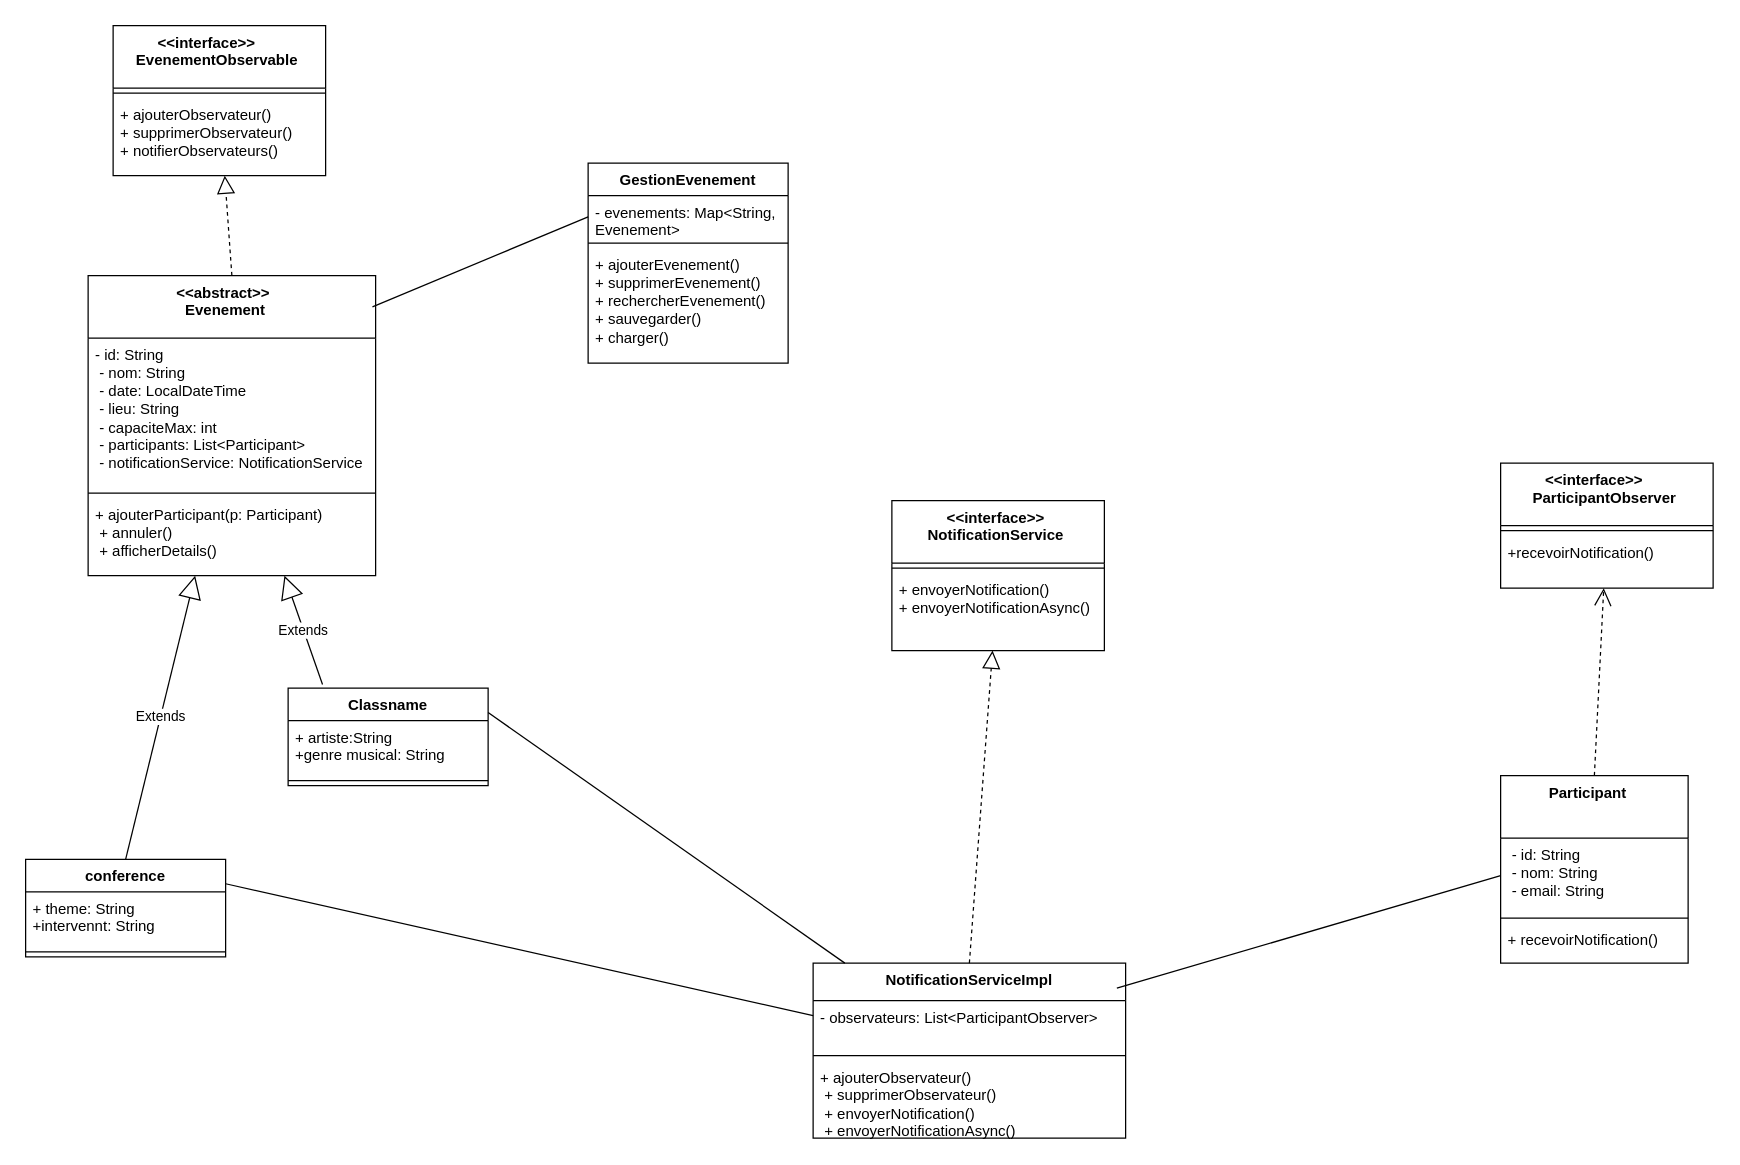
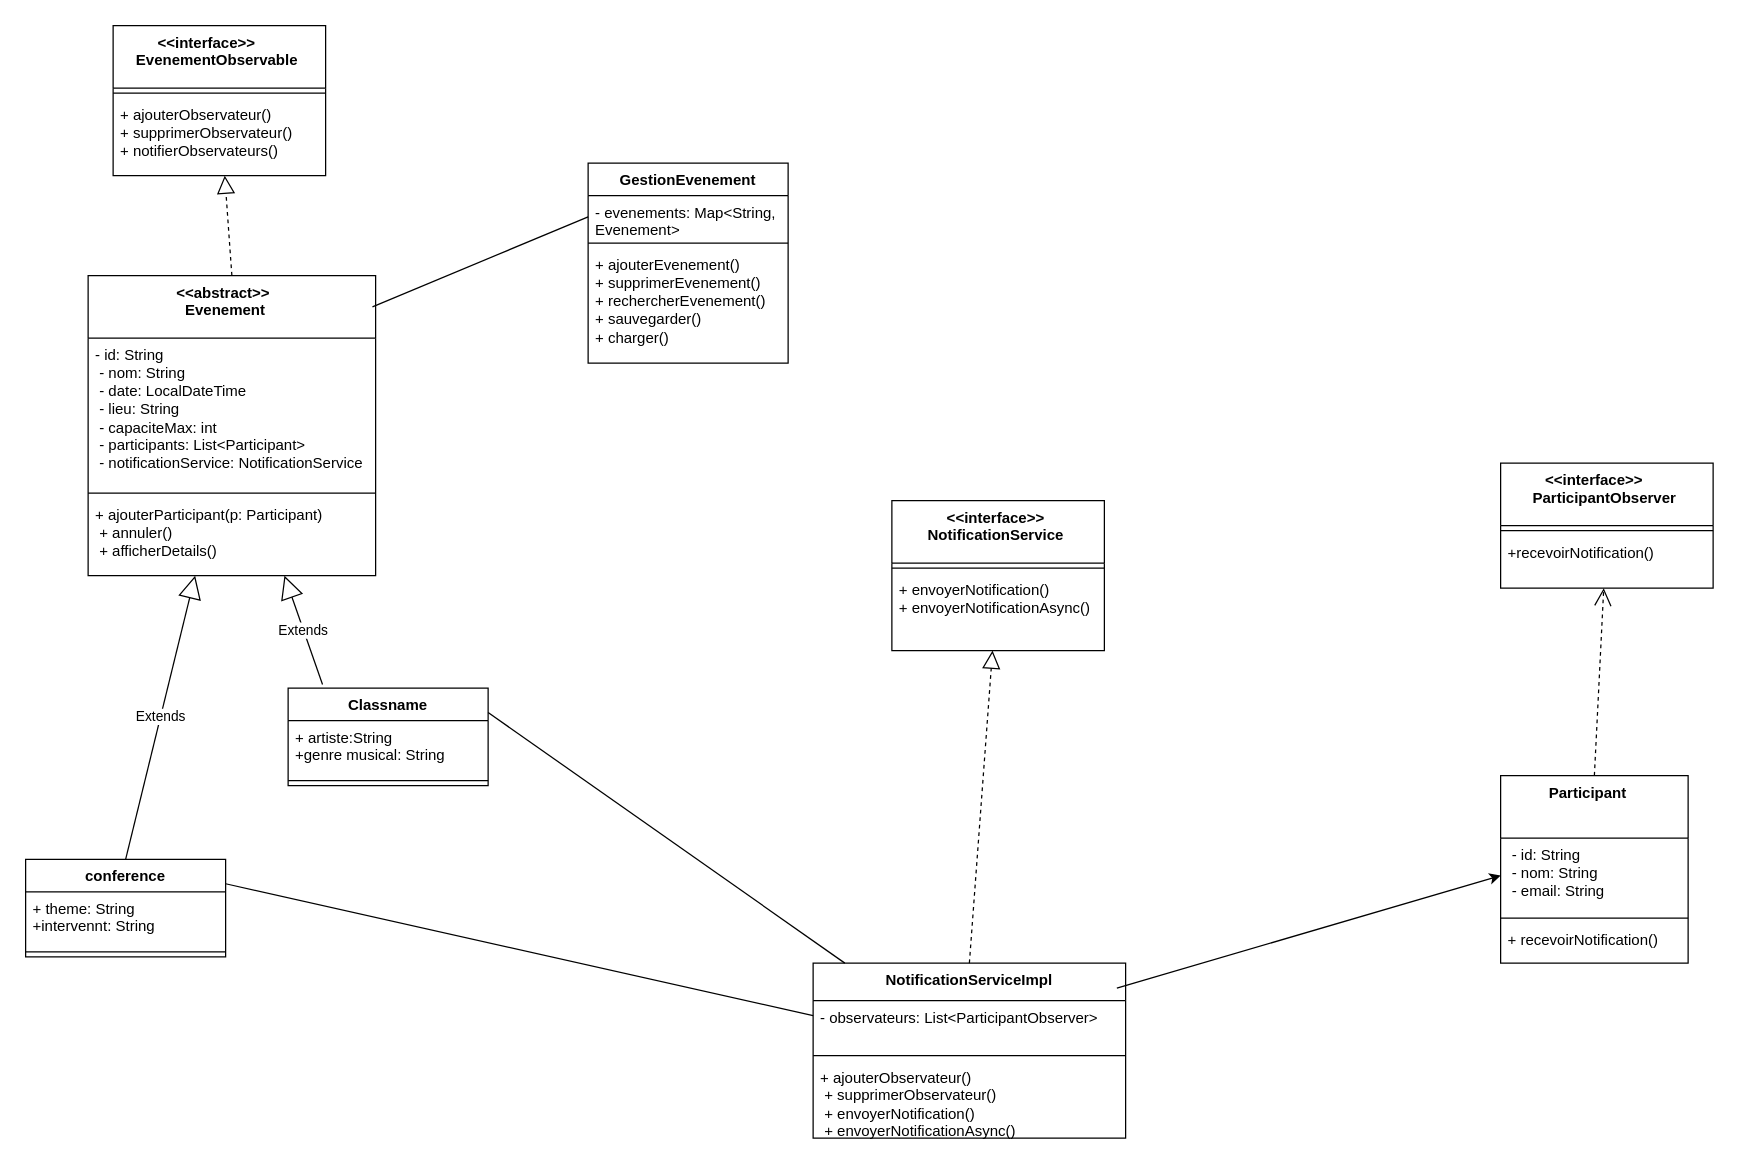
(1494, 878) -> (1491, 878)
